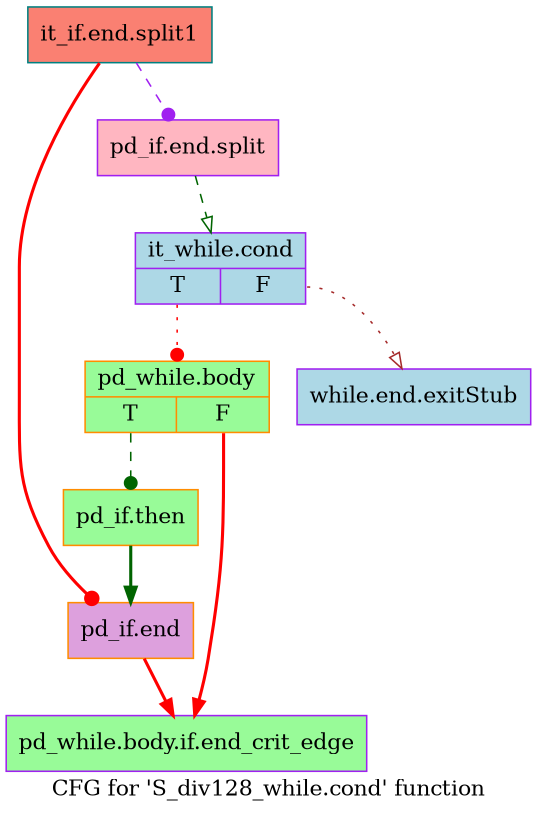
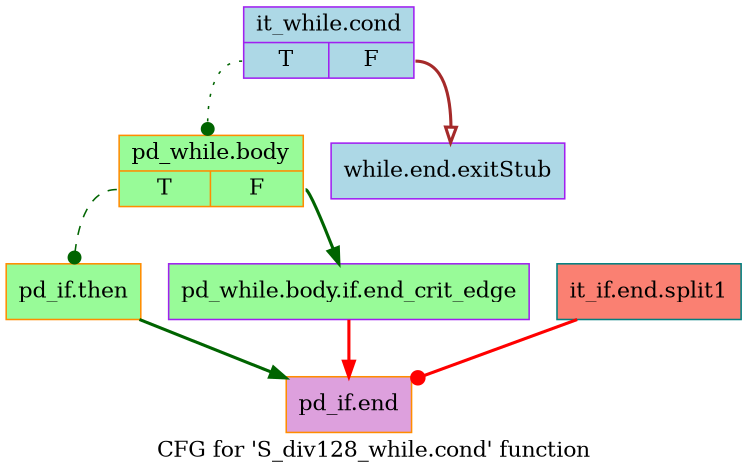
(188, 148) -> none
(359, 309) -> (445, 86)
(177, 327) -> (214, 84)
(220, 568) -> (321, 218)
(155, 680) -> (349, 340)
